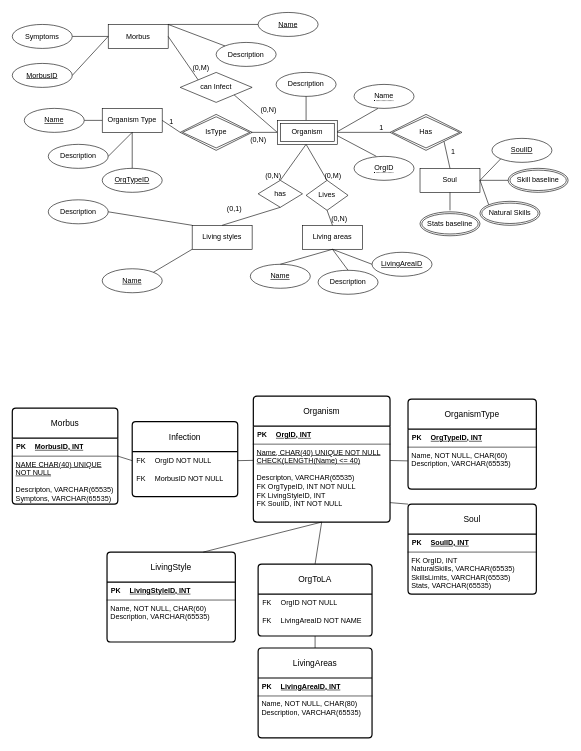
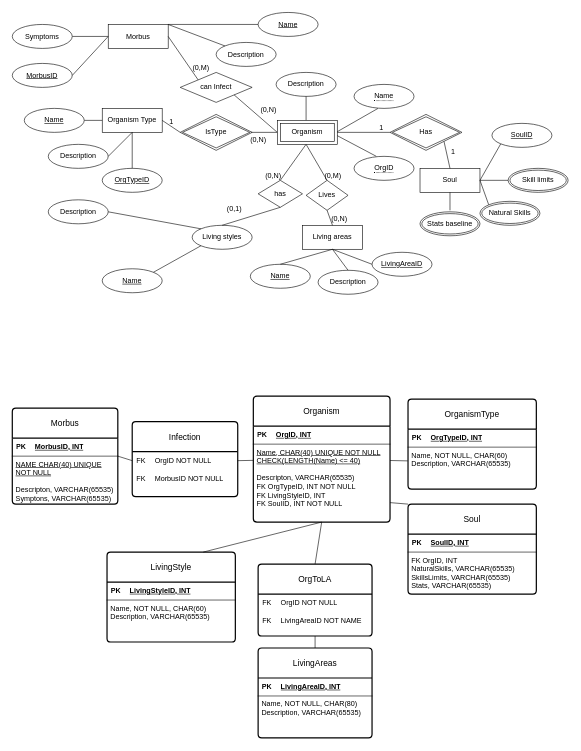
(522, 150) -> (522, 135)
(539, 180) -> (539, 180)
(222, 237) -> (222, 237)
